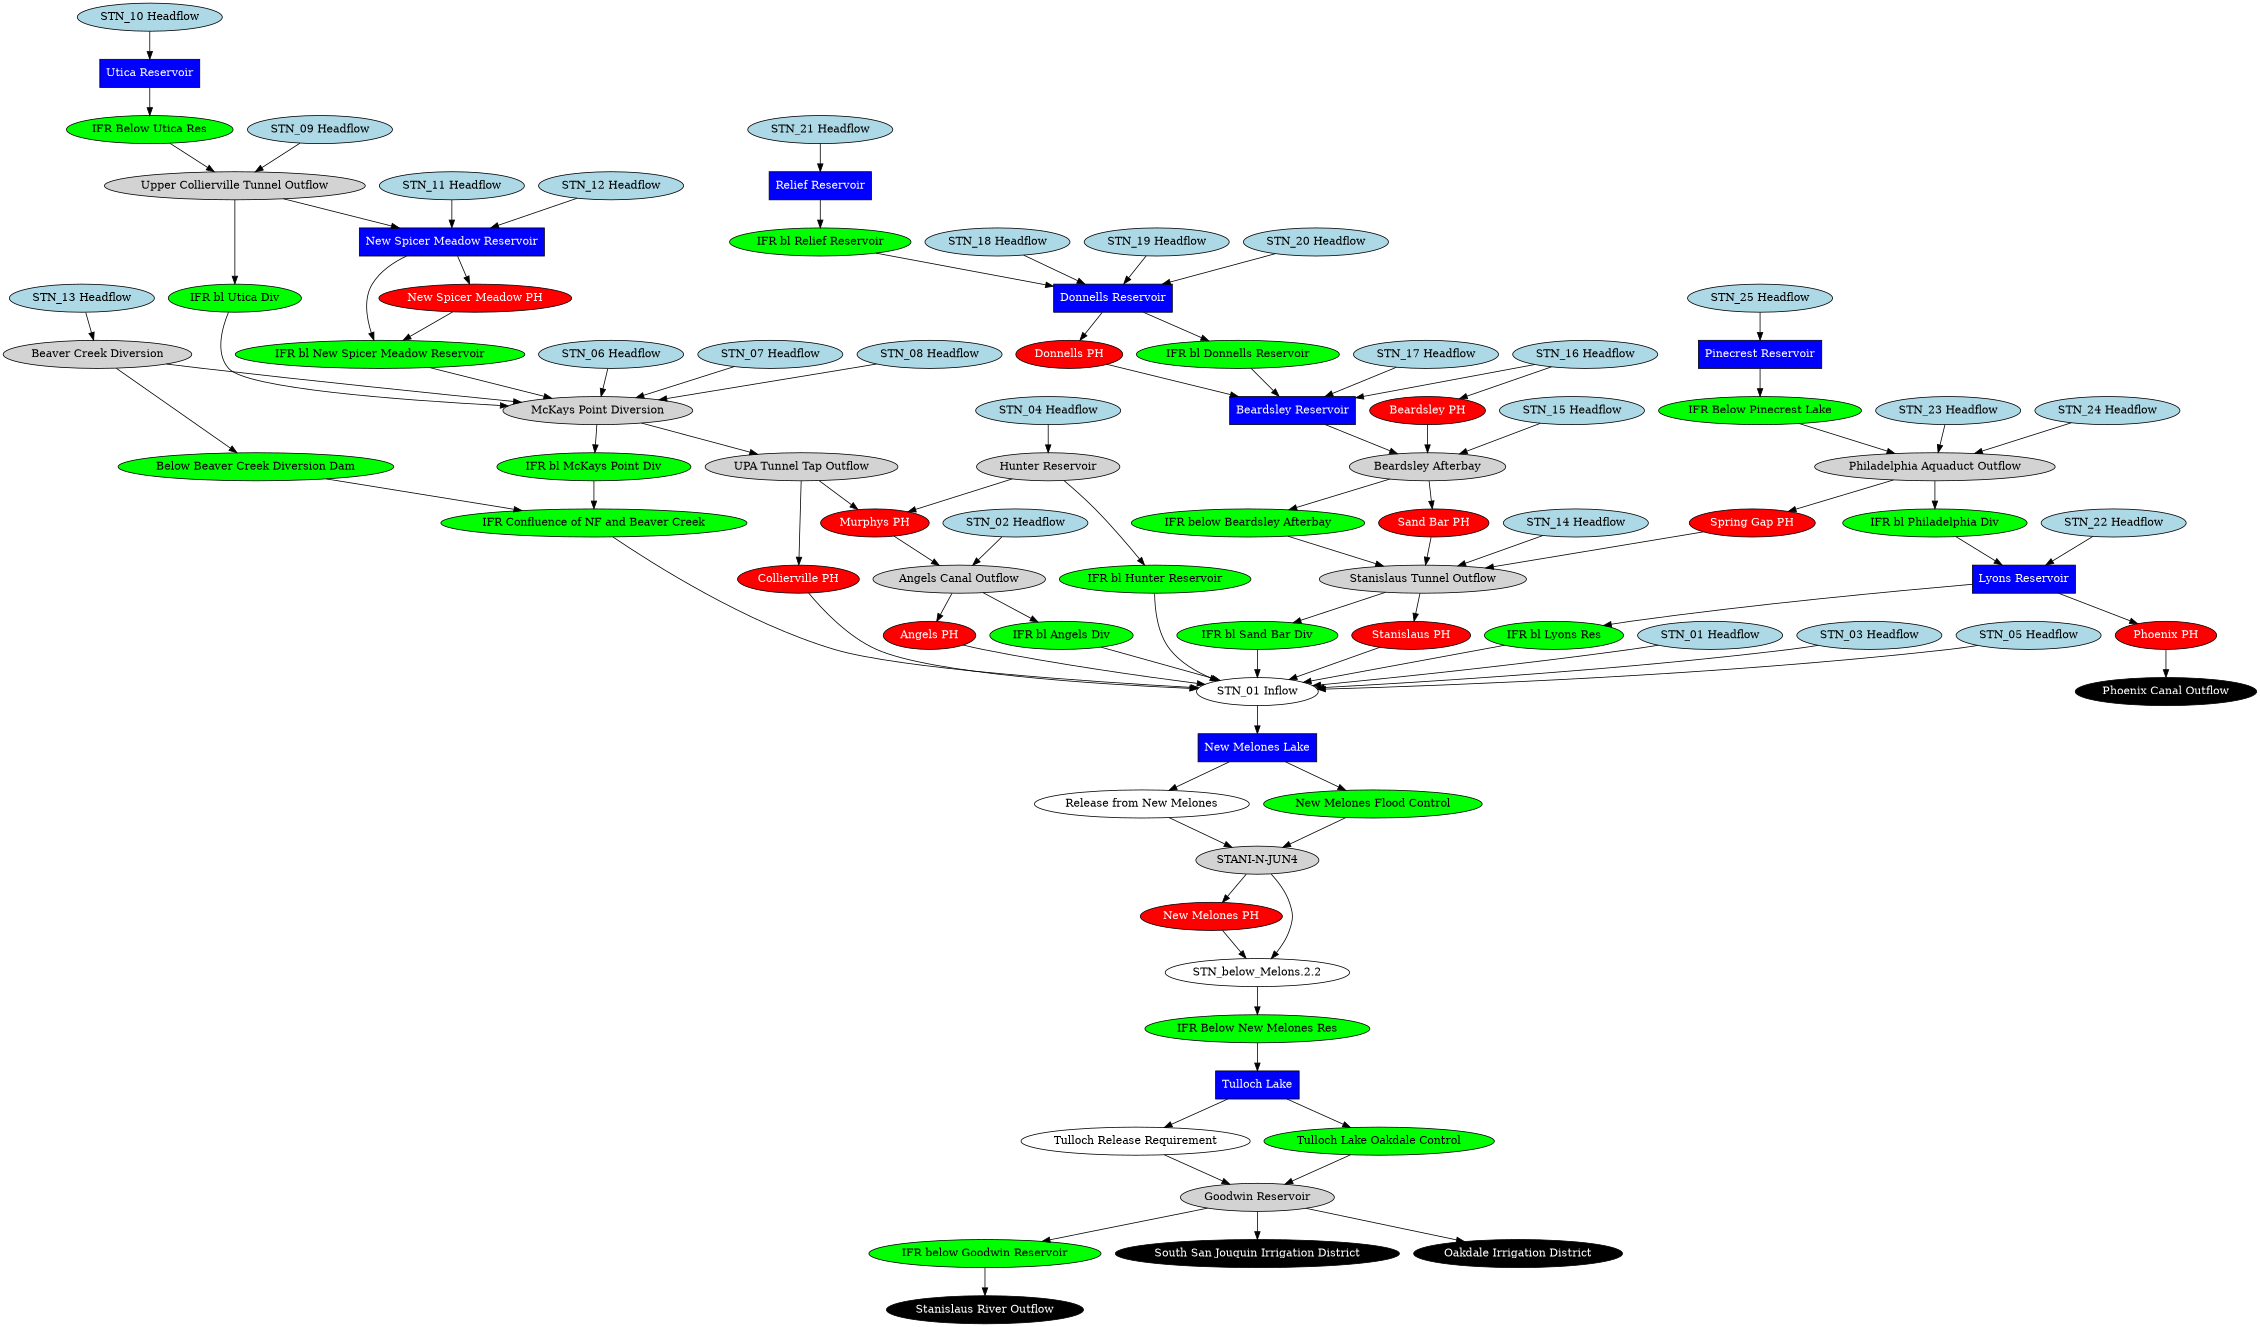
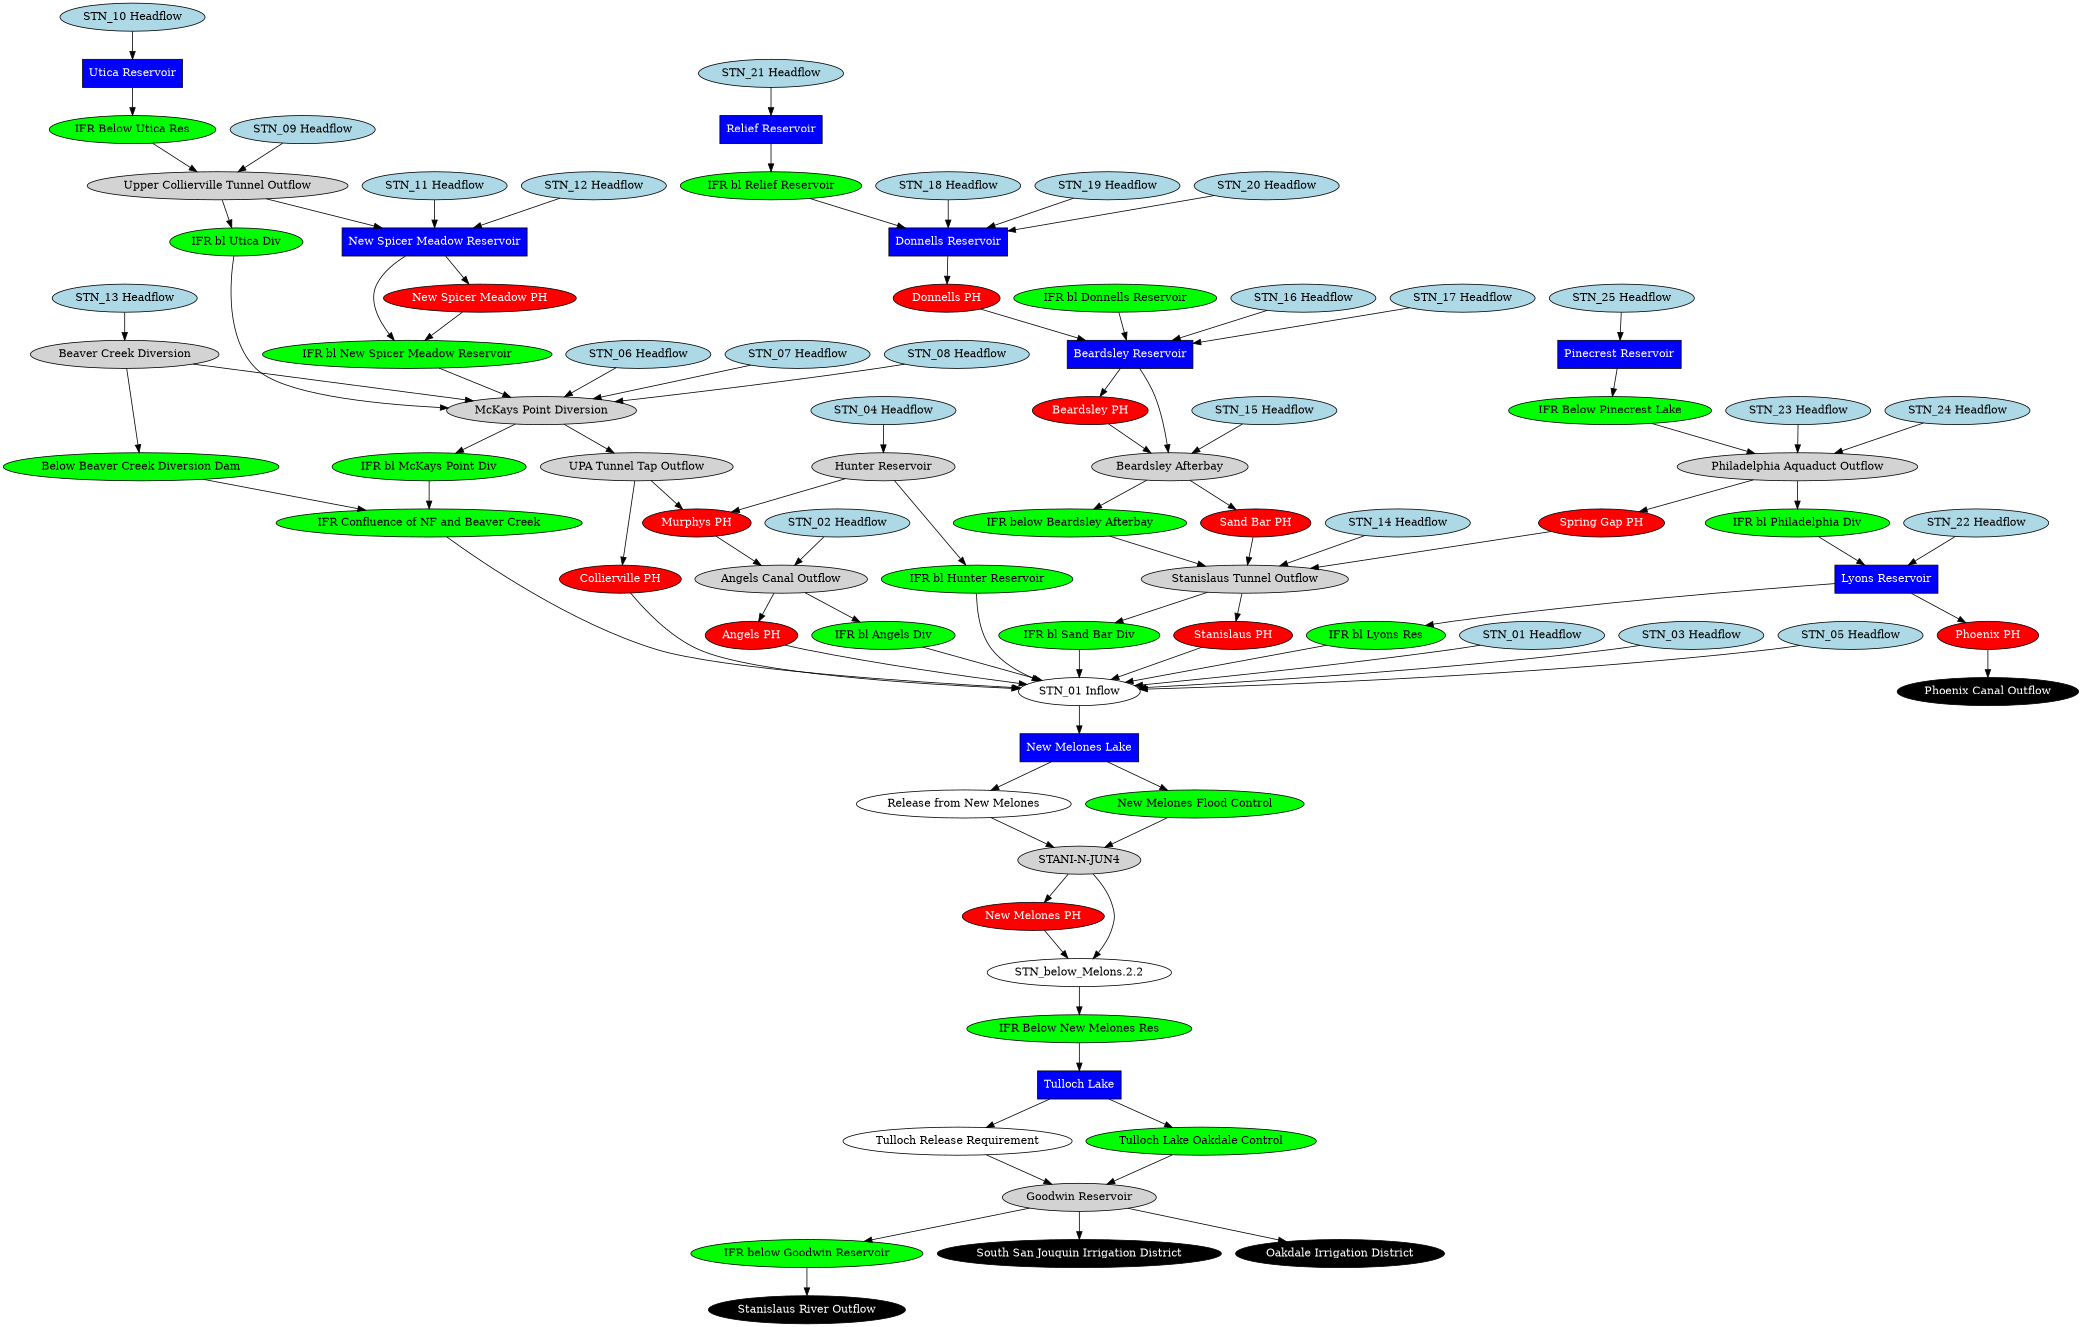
(1172, 325) -> none
(1509, 382) -> (1112, 379)
